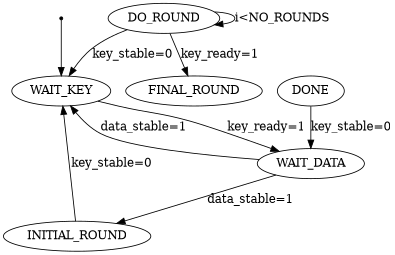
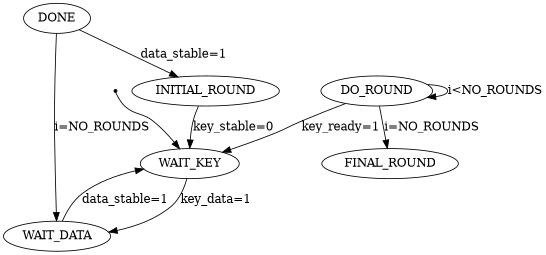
(133, 55) -> (341, 127)
(220, 55) -> (432, 127)
(267, 127) -> (216, 200)
(351, 127) -> (102, 127)
(200, 198) -> (125, 52)
